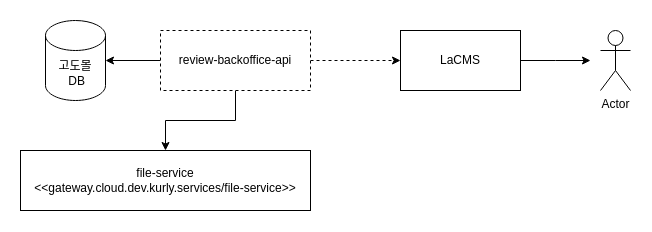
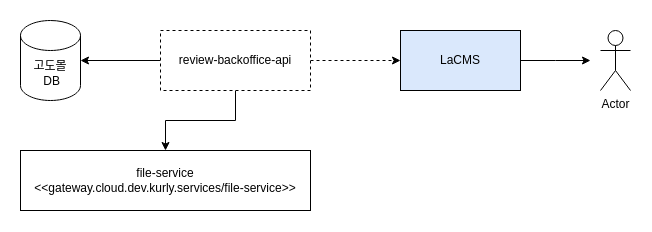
(76, 61) -> (51, 61)
(461, 61) -> (461, 61)
